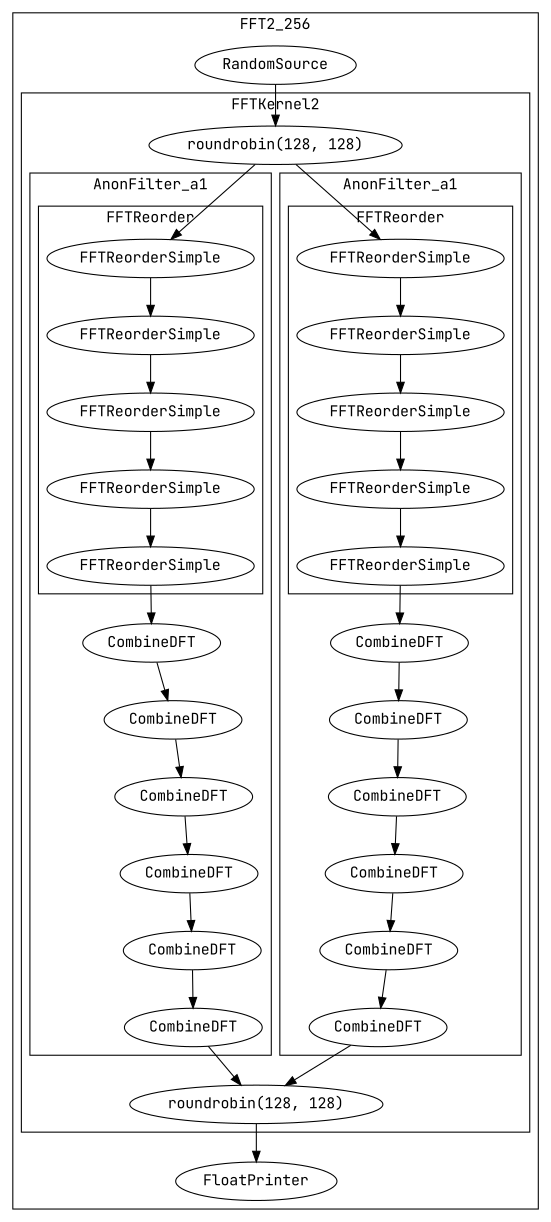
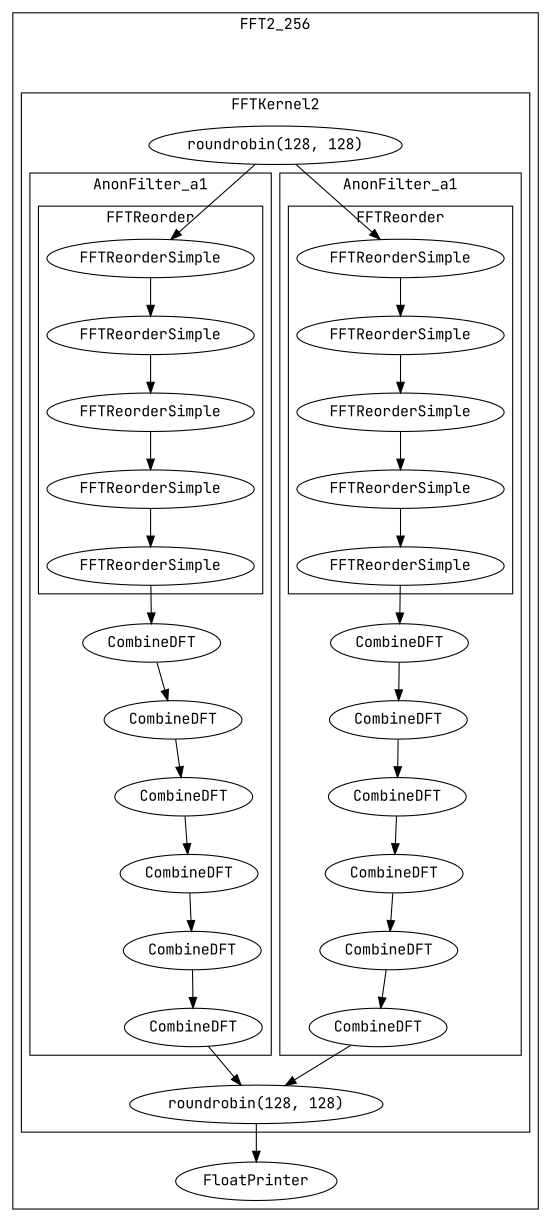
(276, 65) -> none
